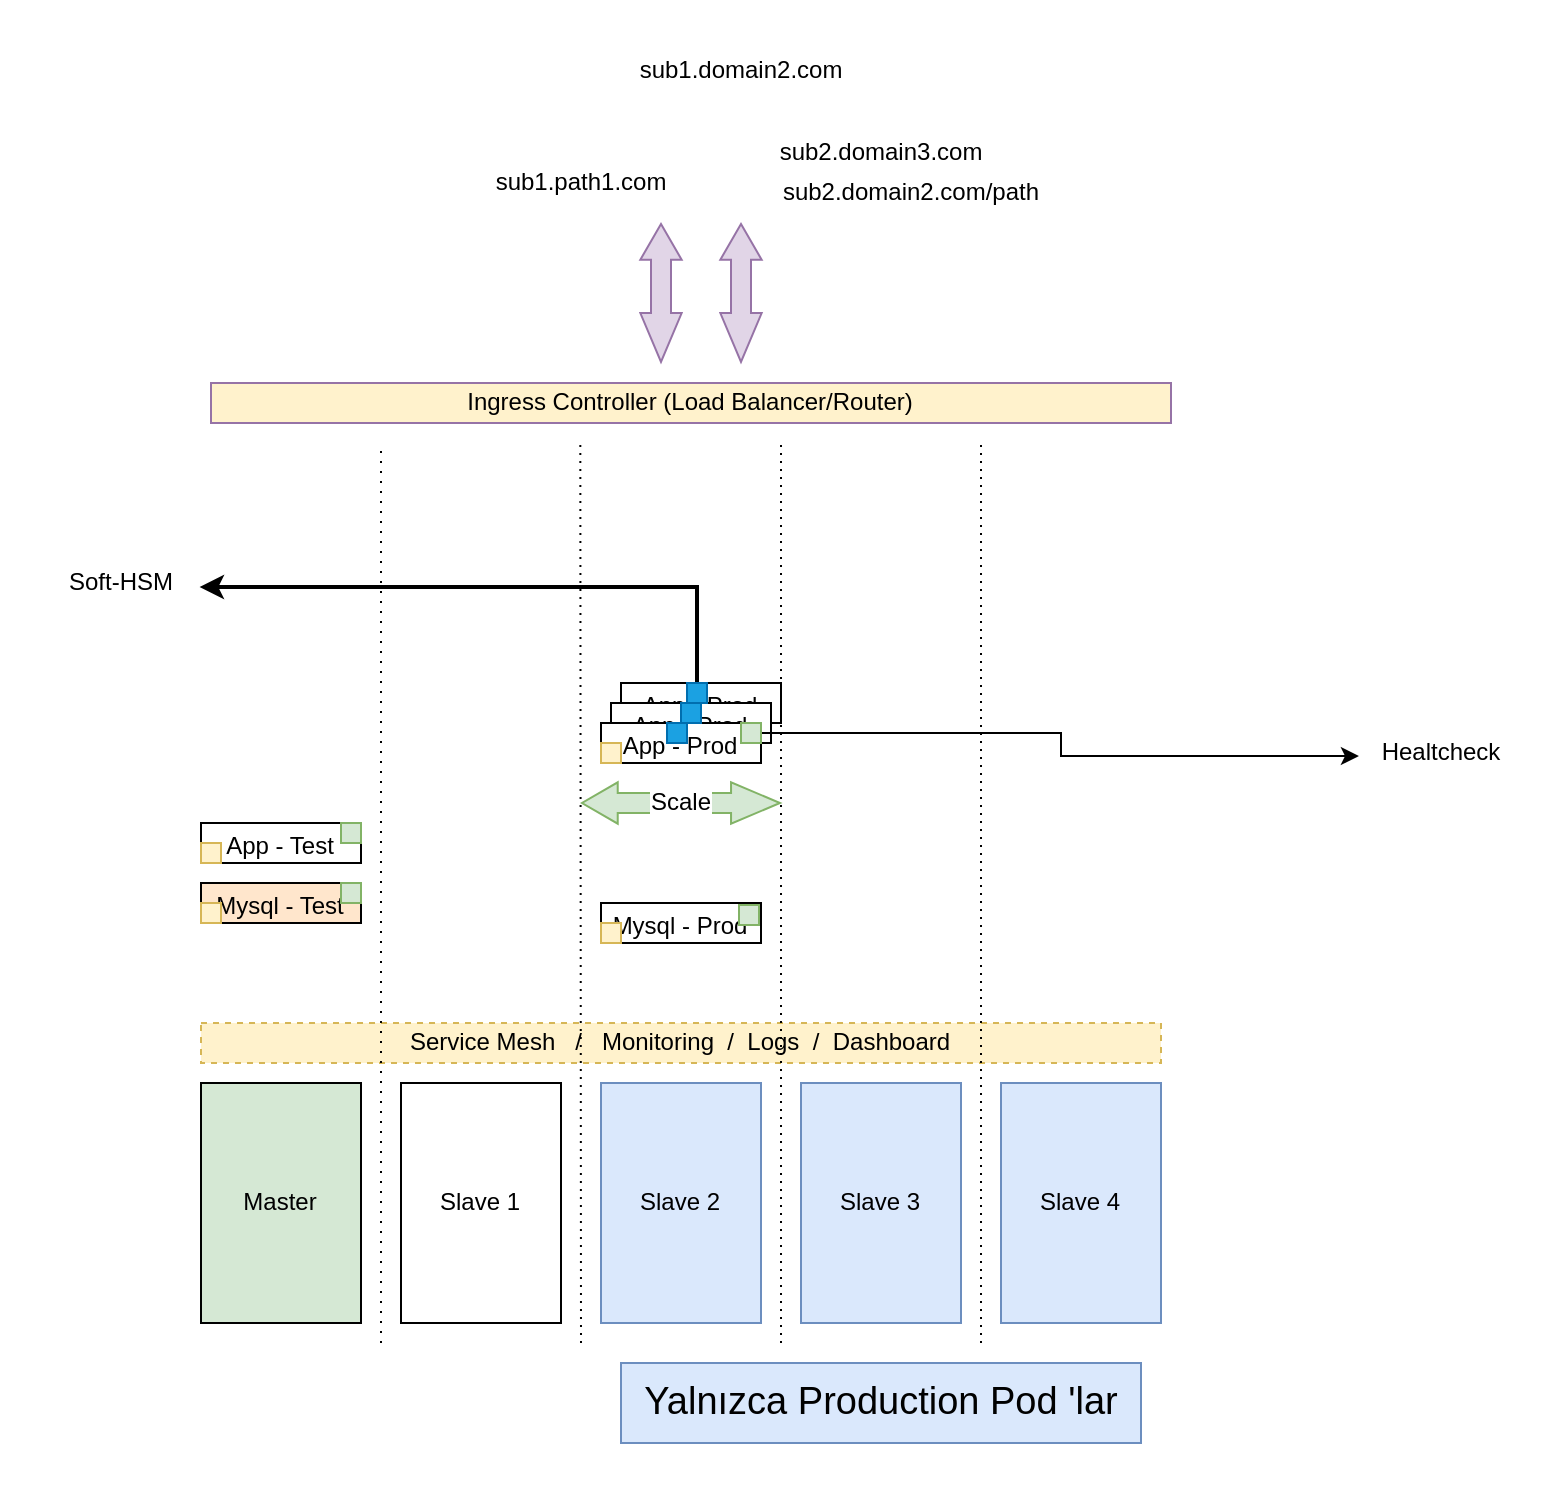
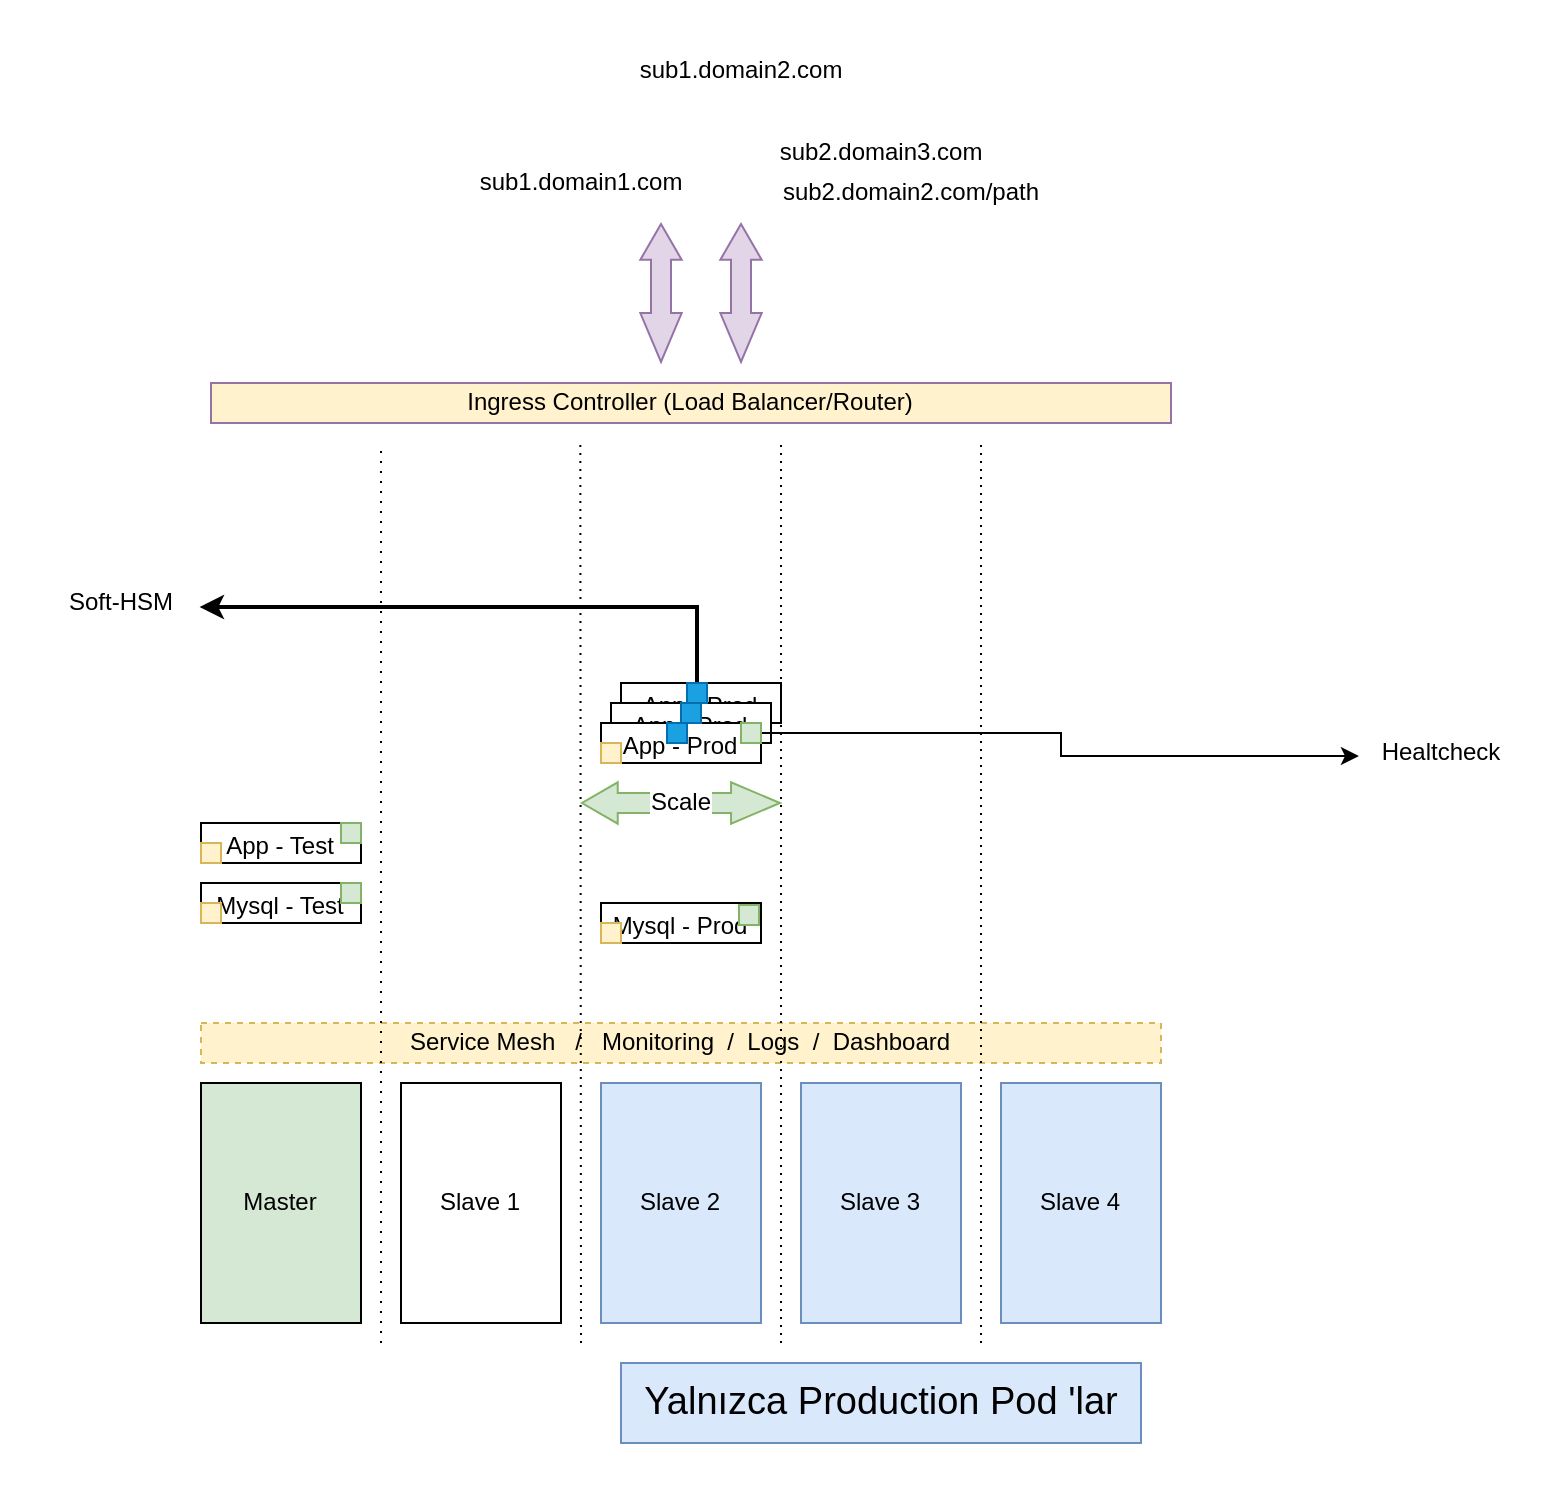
(582, 183) -> (582, 183)
(121, 583) -> (121, 603)
(281, 903) -> (281, 903)
